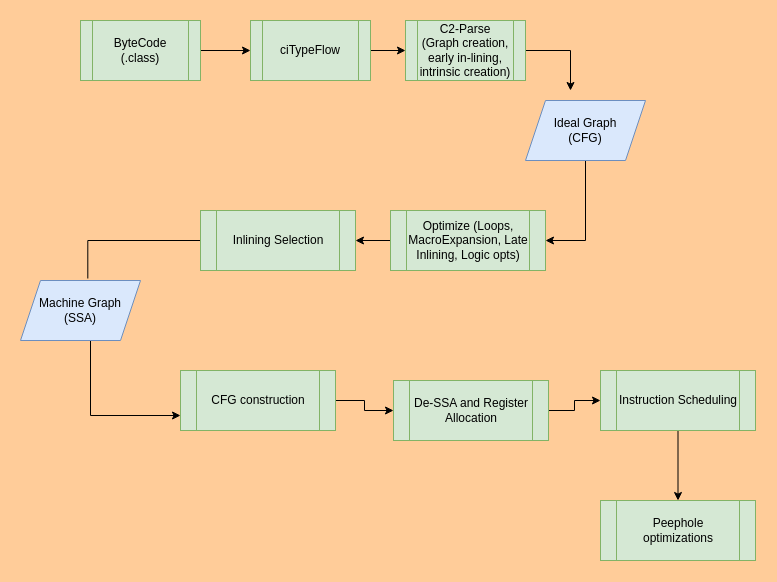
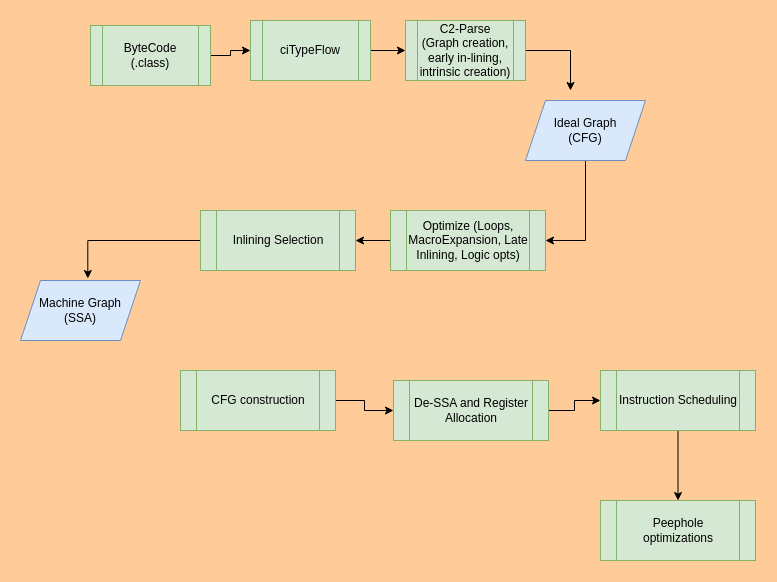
(141, 51) -> (151, 56)
(88, 273) -> (88, 270)
(95, 416) -> none
